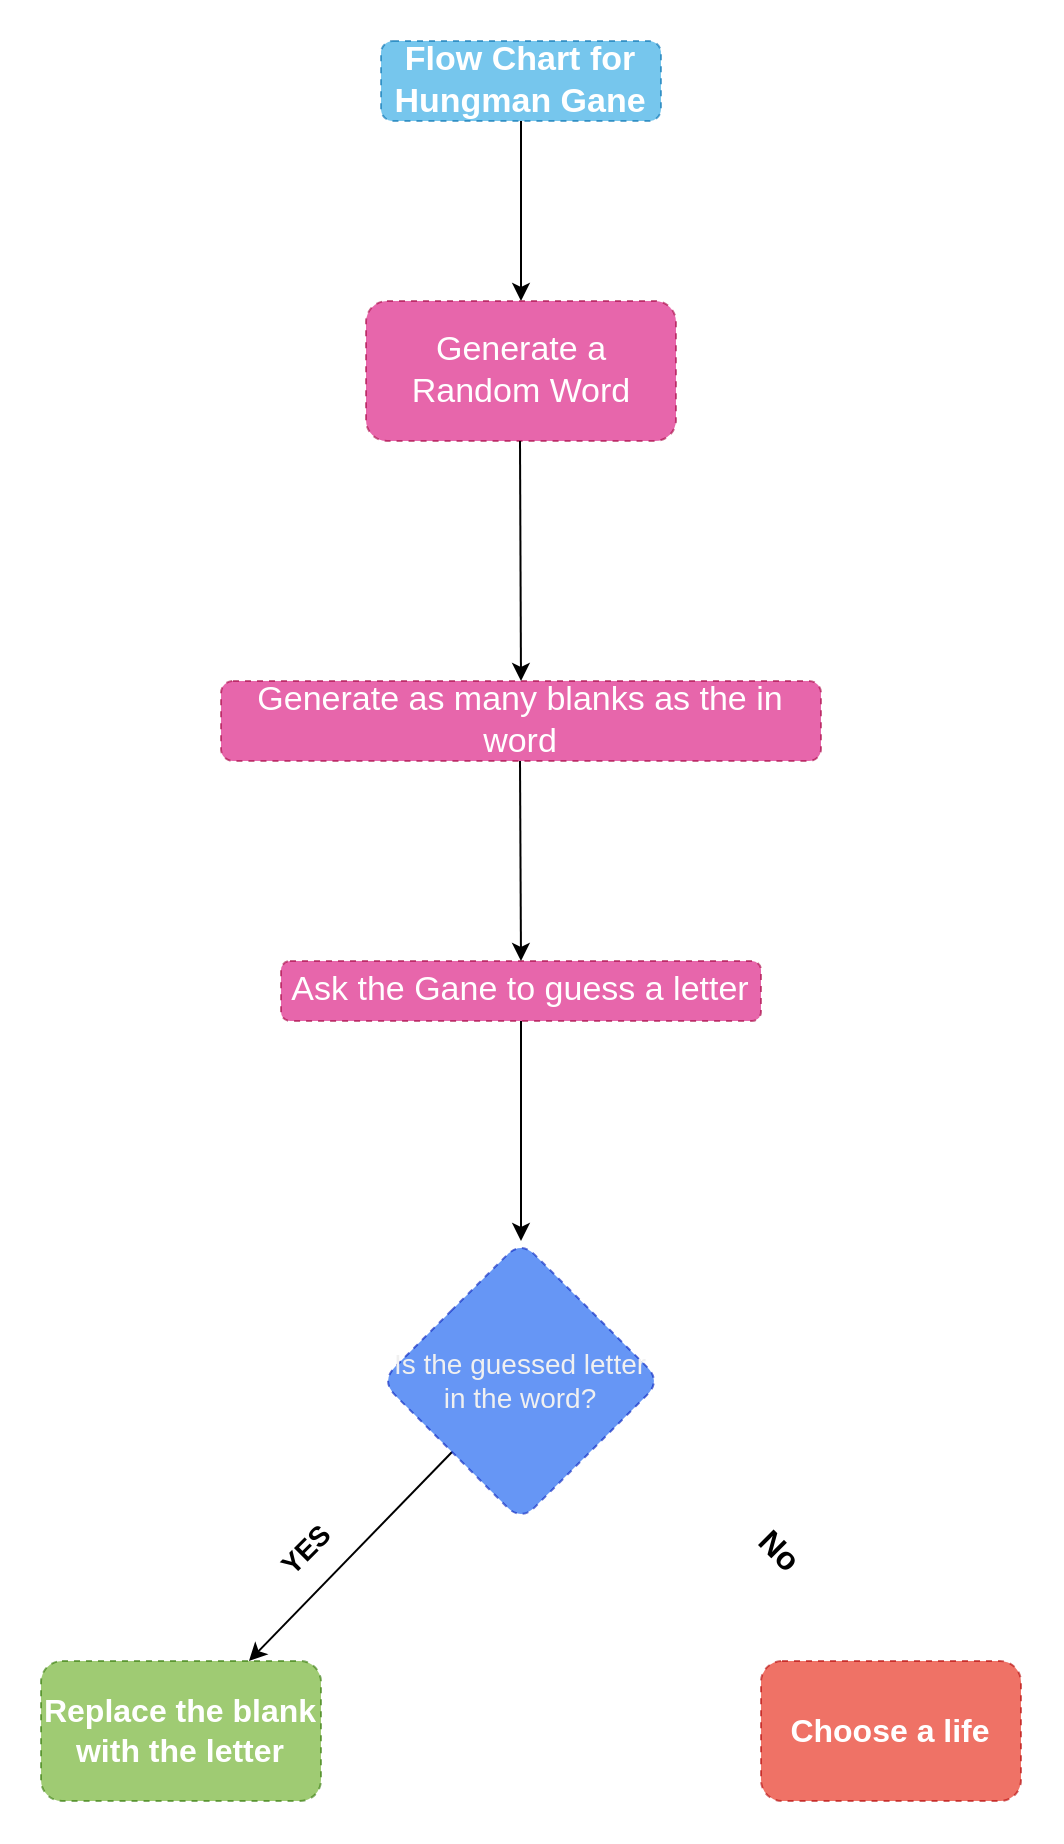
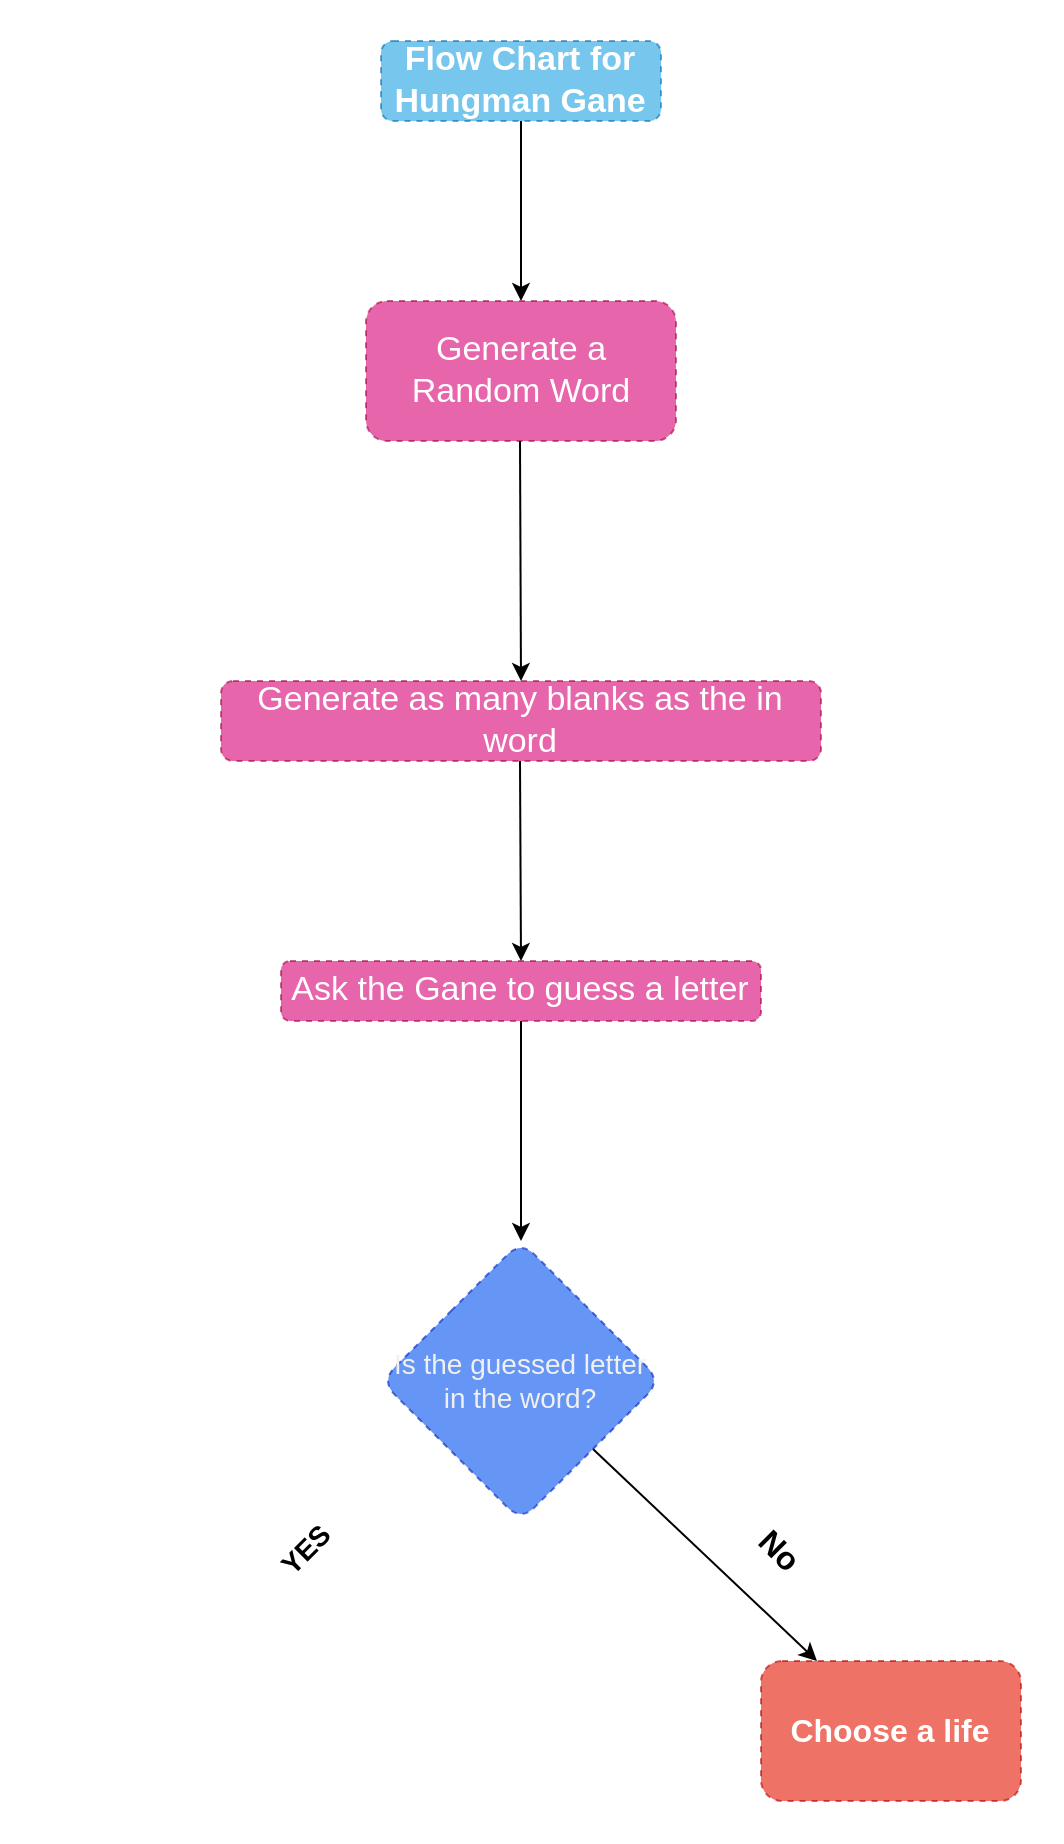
none -> (700, 1550)
(355, 1552) -> none
(181, 1731) -> none
